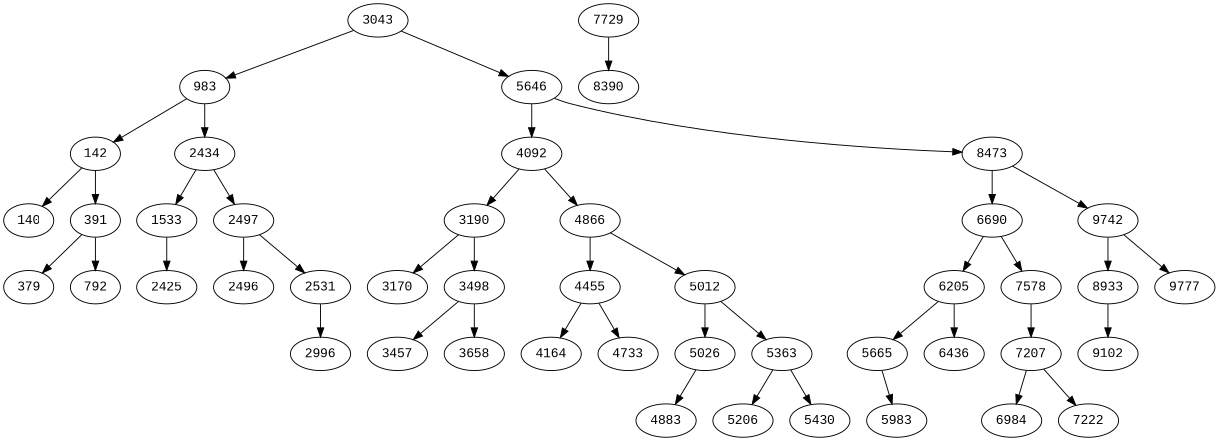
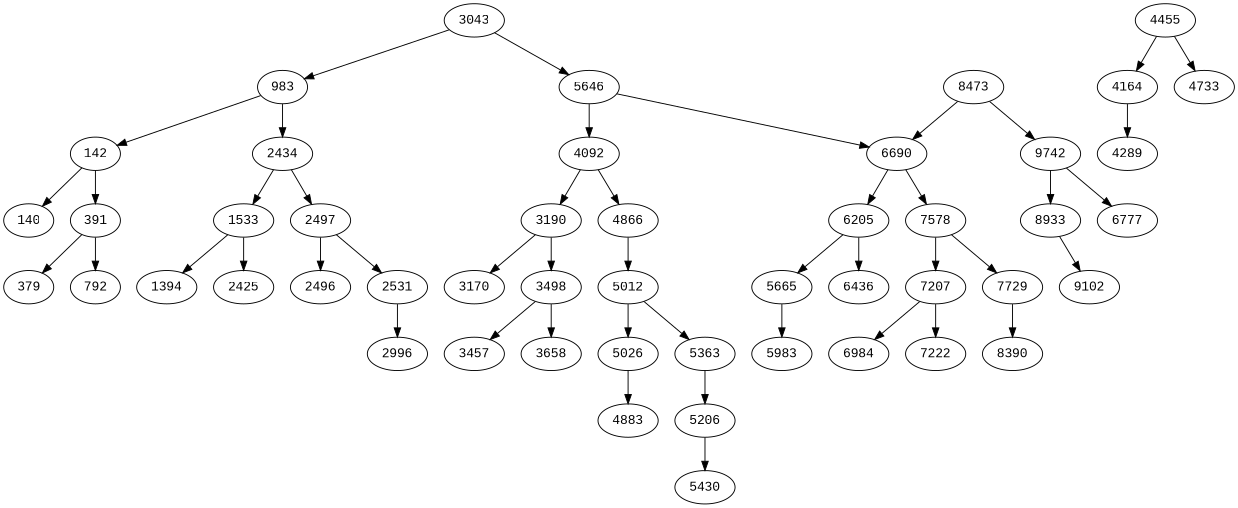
(752, 136) -> (738, 119)
none -> (1127, 154)
(590, 249) -> none
none -> (970, 251)
none -> (167, 287)
(1185, 287) -> (1127, 220)
(798, 383) -> (705, 449)
